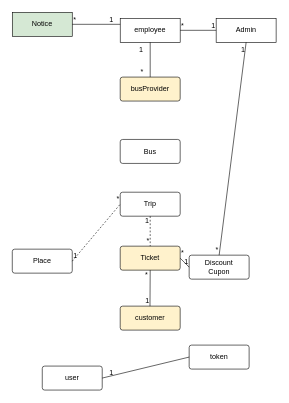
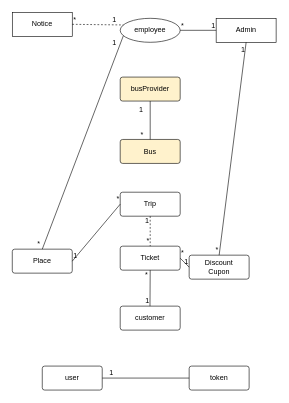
(42, 24) -> (42, 24)
(96, 24) -> (97, 25)
(150, 30) -> (150, 30)
(150, 60) -> none
none -> (150, 120)
none -> (83, 142)
(150, 152) -> (150, 152)
(96, 233) -> (96, 233)
(150, 258) -> (150, 258)
(150, 318) -> (150, 318)
(219, 357) -> (219, 378)
